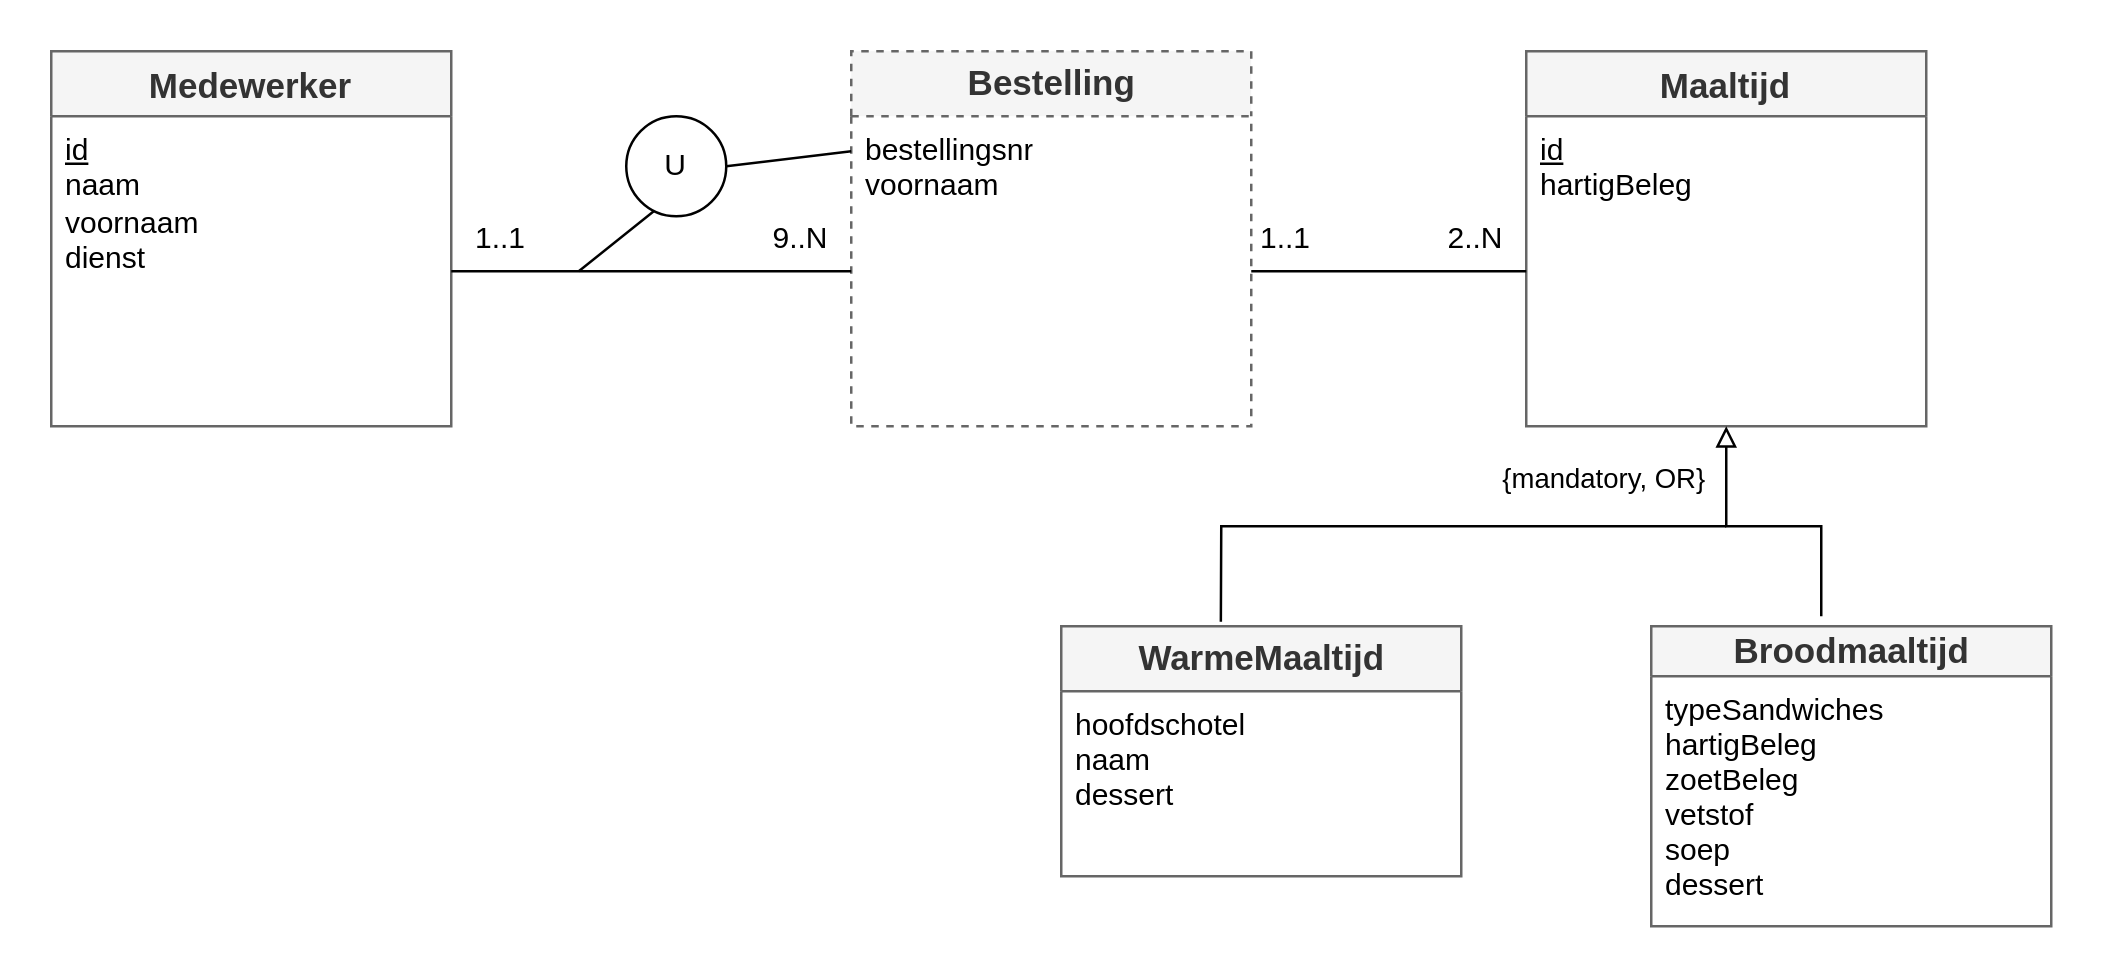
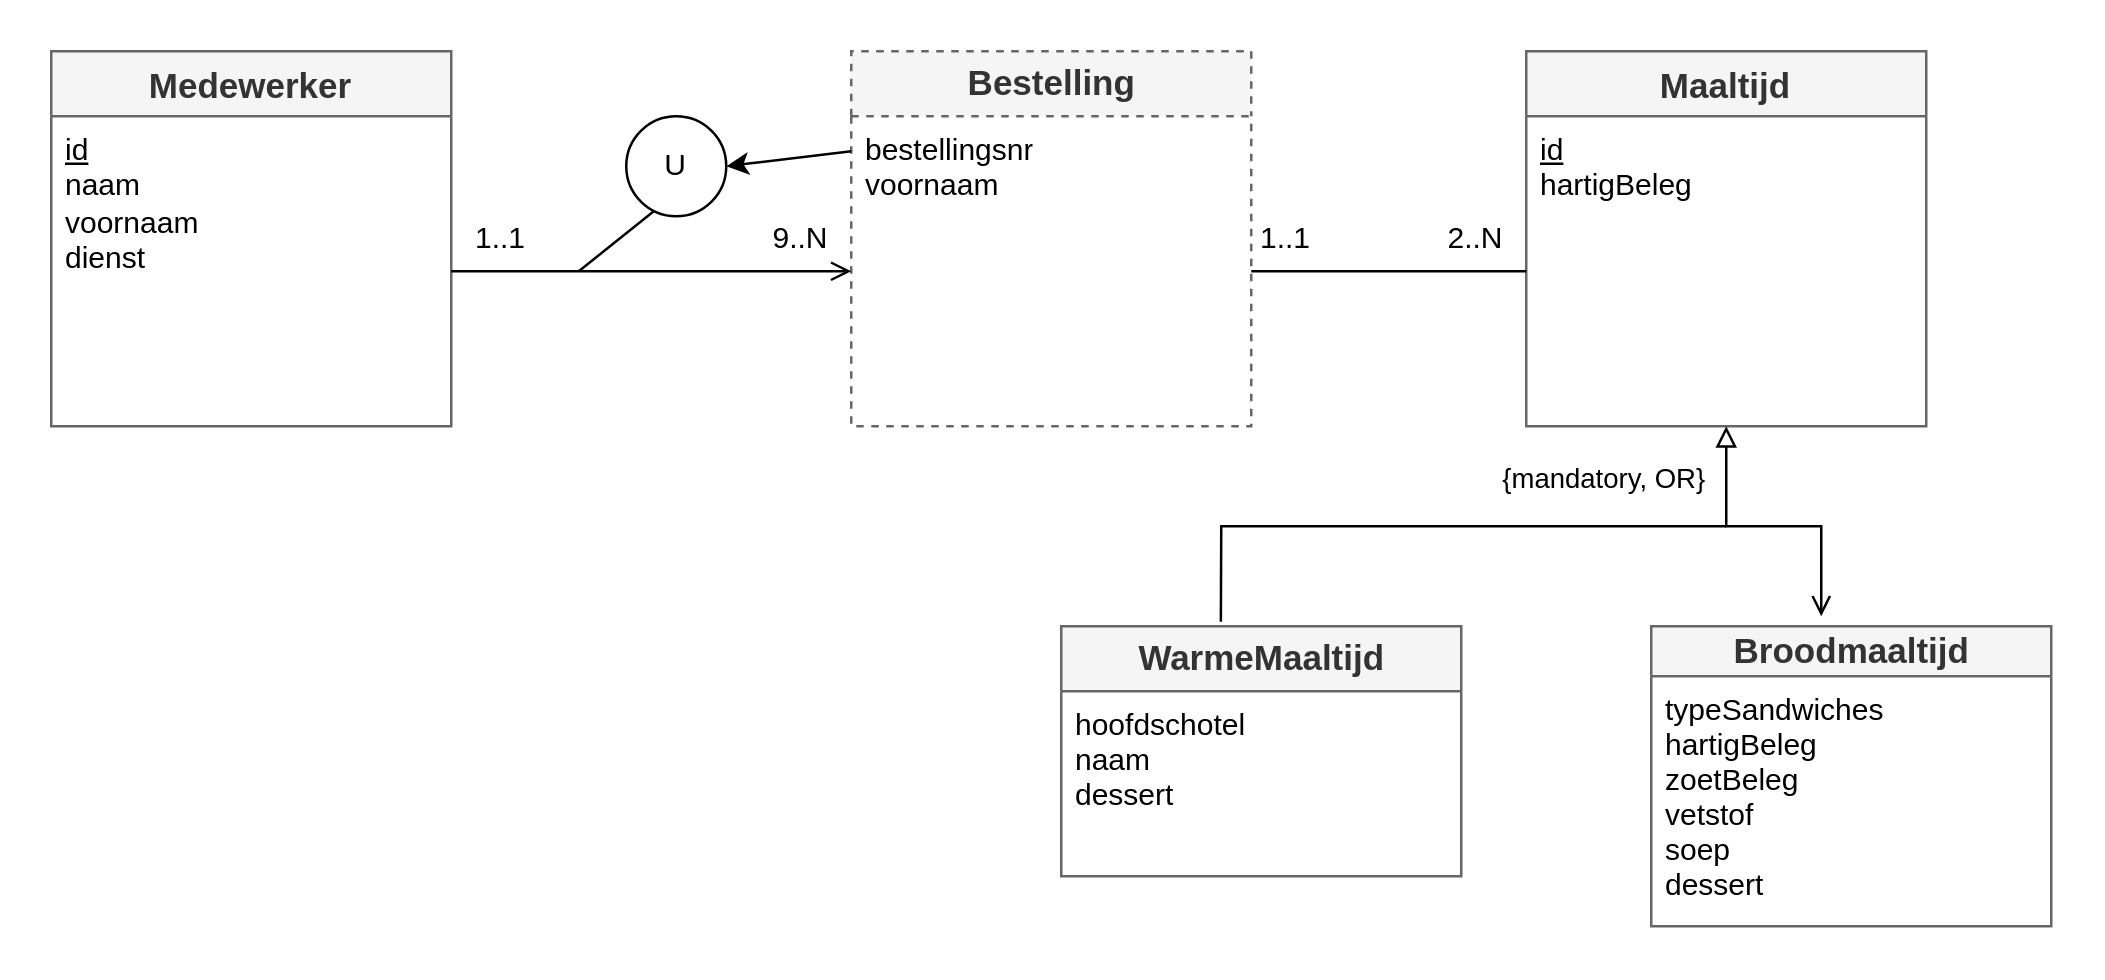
(737, 165) -> (744, 164)
(843, 271) -> (842, 271)
(1821, 610) -> (1821, 607)
